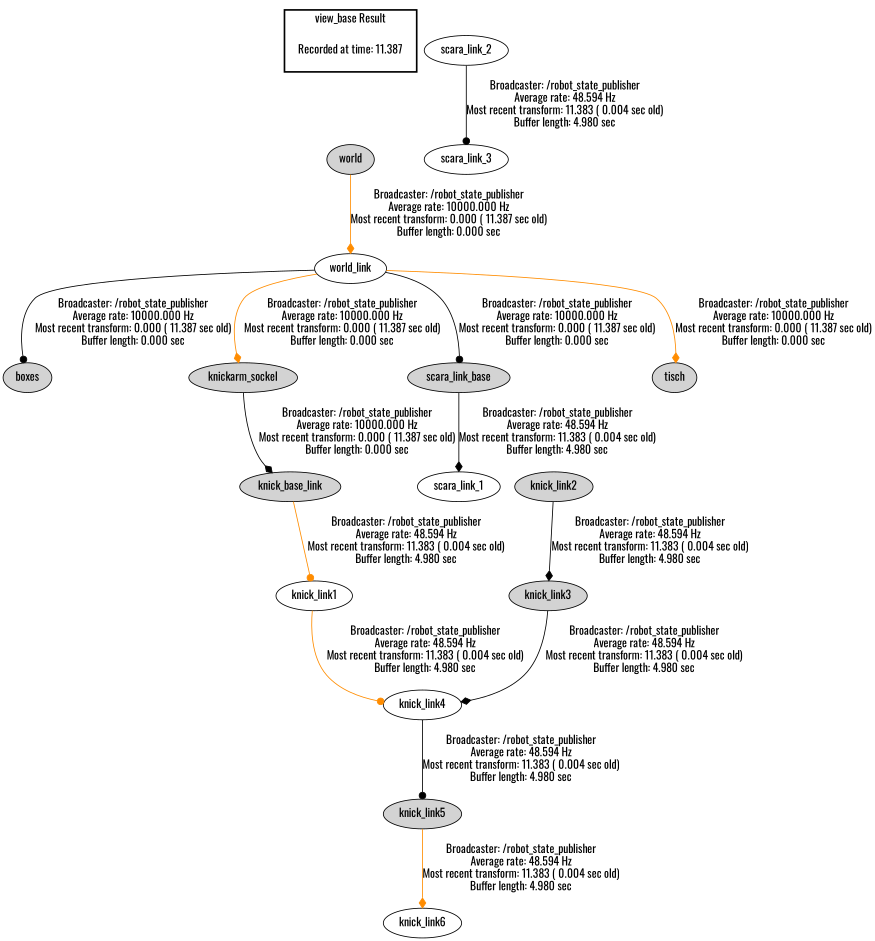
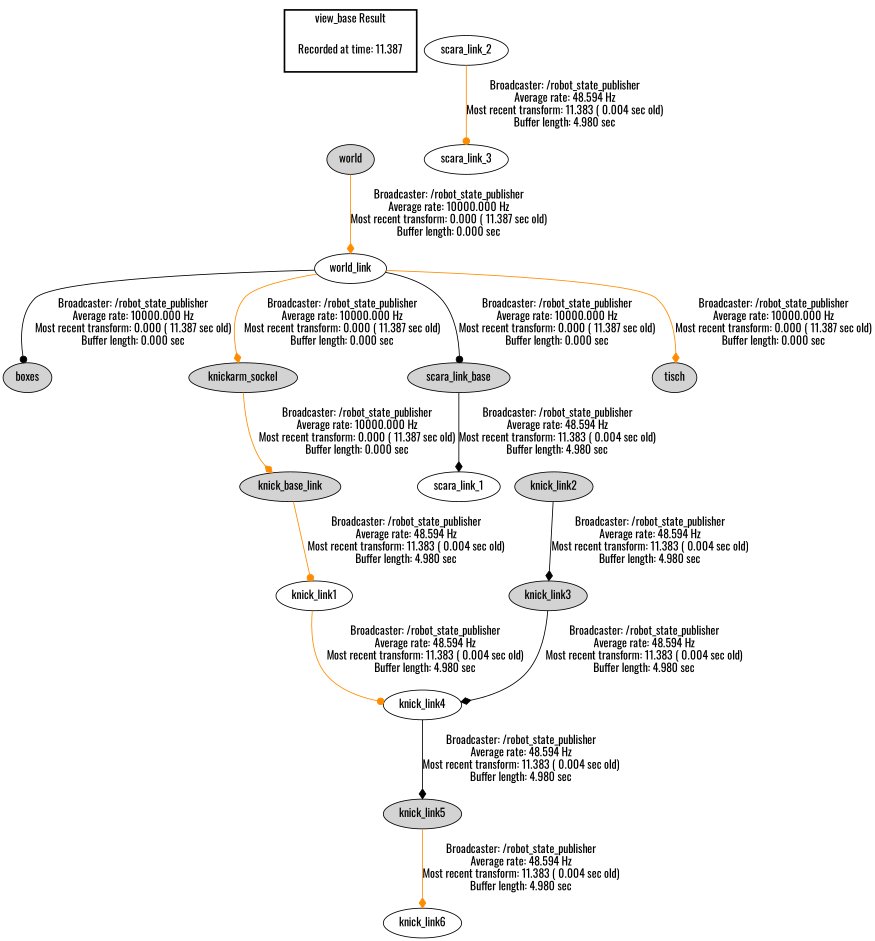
(466, 102) -> (466, 102)
(249, 431) -> (249, 431)
(422, 756) -> (422, 754)
